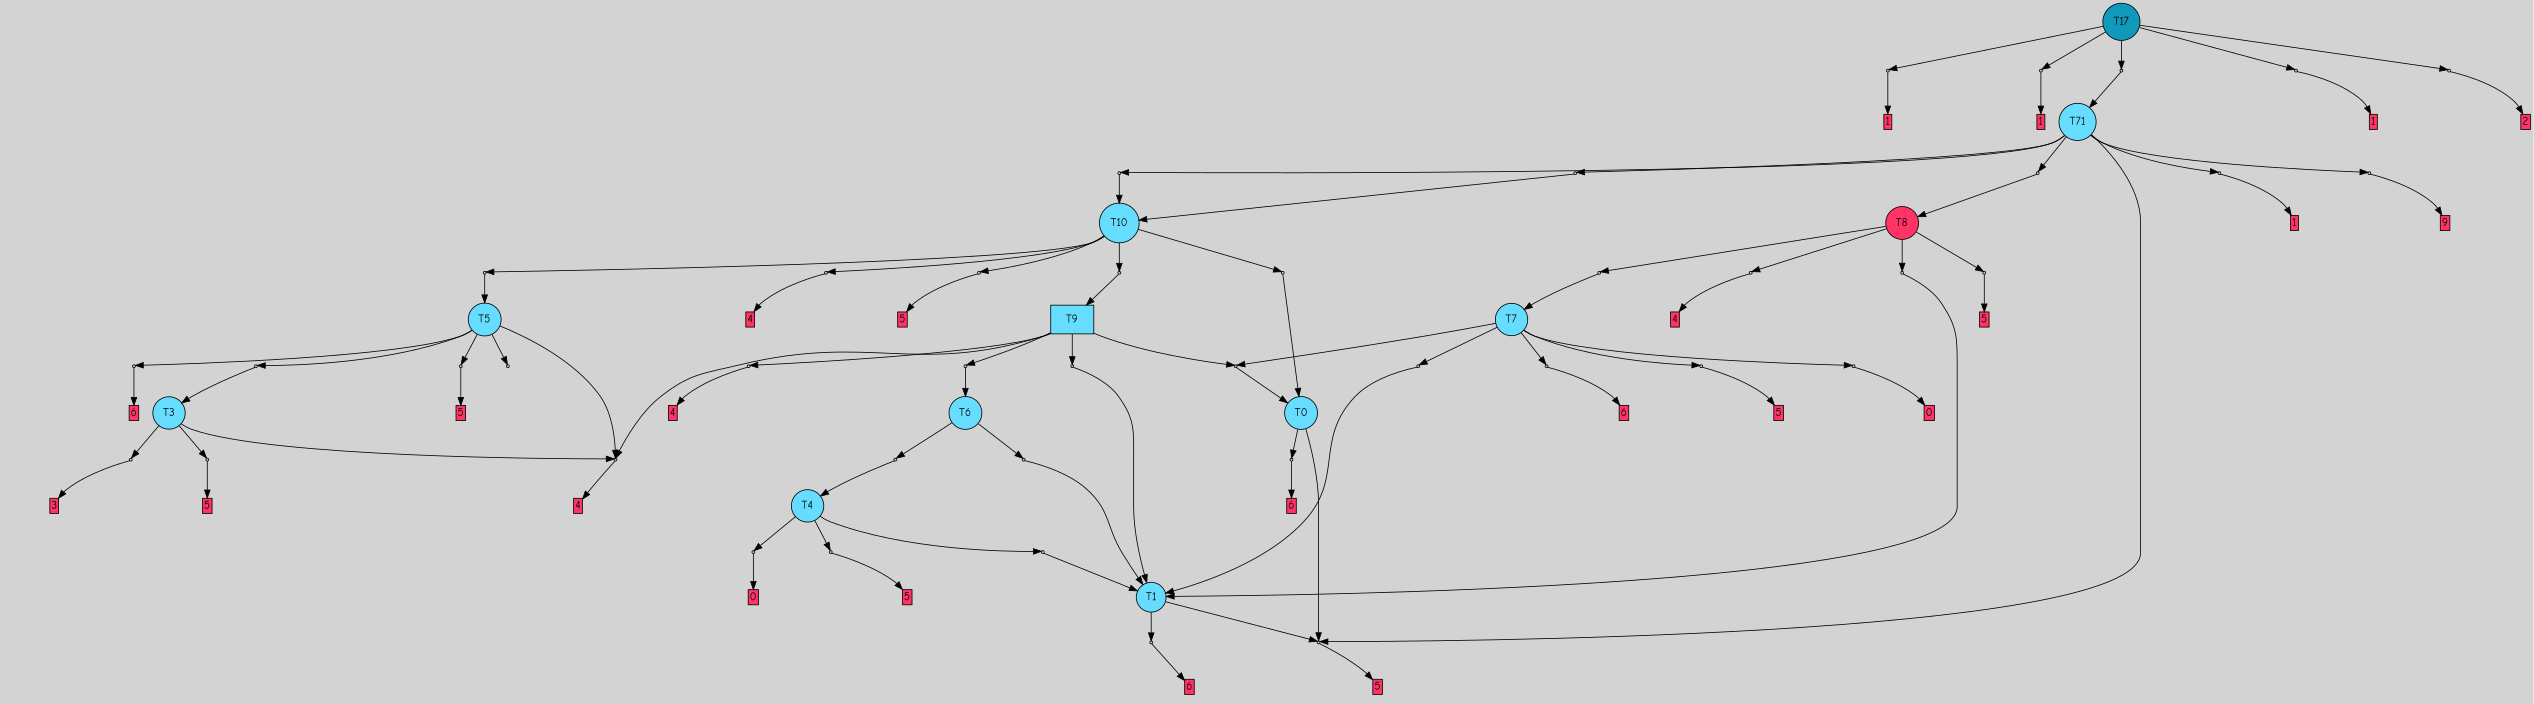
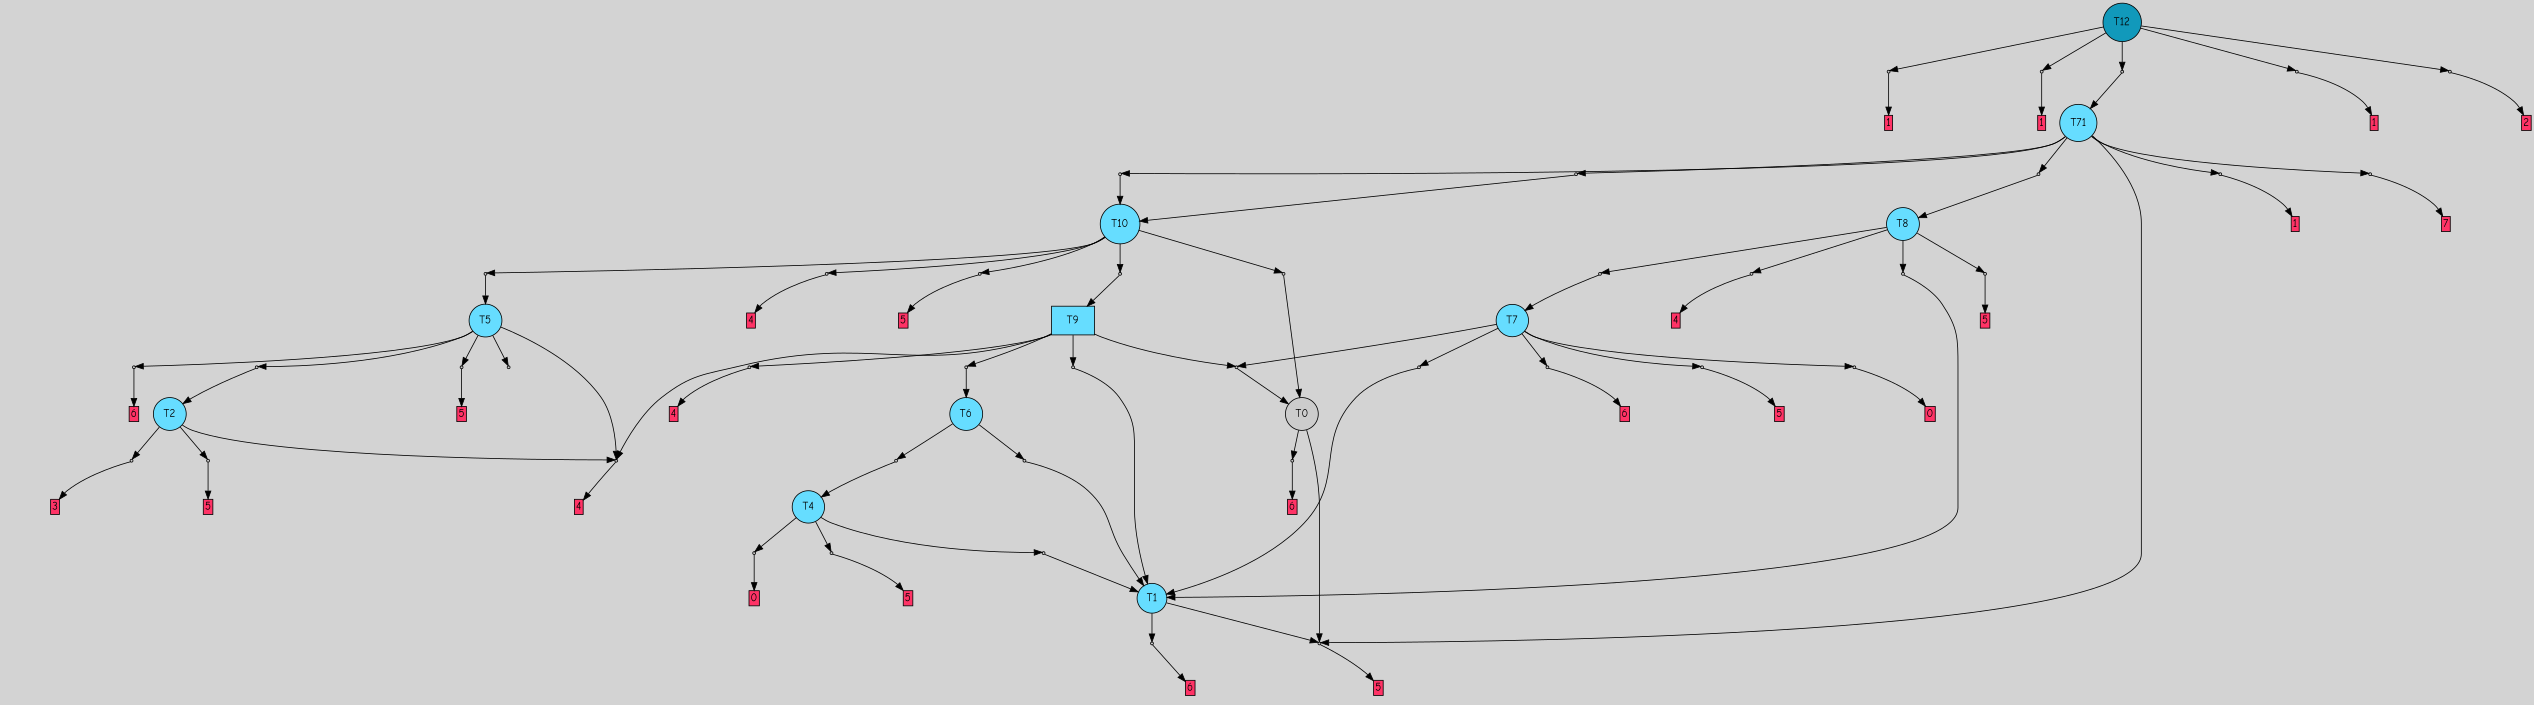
(2121, 22) -> (2122, 22)
(1902, 223) -> (1903, 224)
(2445, 223) -> (2446, 224)
(169, 413) -> (170, 414)
(1301, 413) -> (1302, 414)
